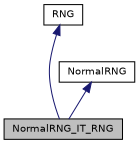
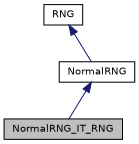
(50, 77) -> (83, 48)
